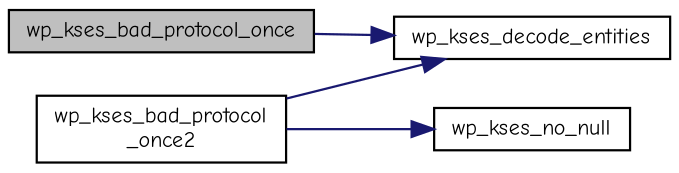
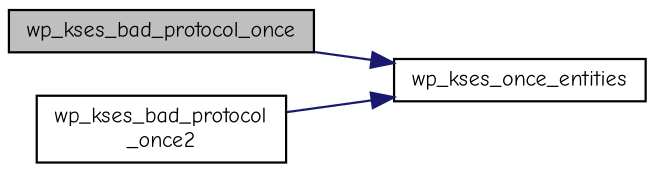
(532, 38) -> (520, 80)
(532, 129) -> none
